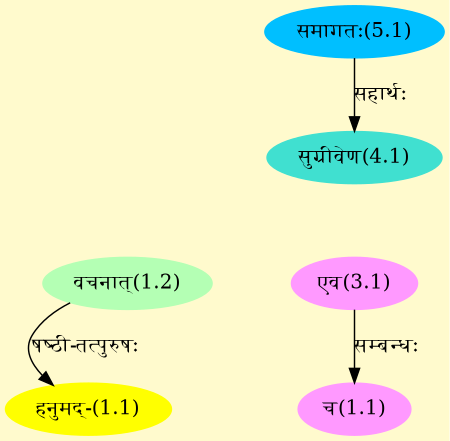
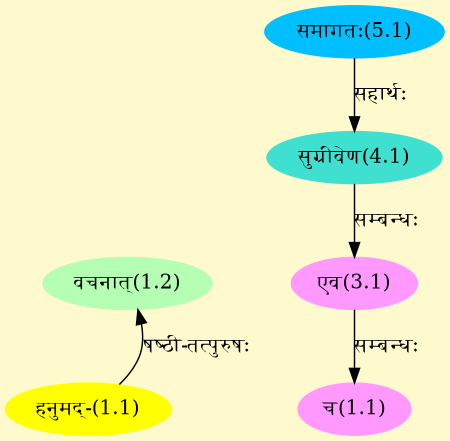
none -> (355, 213)
(34, 333) -> (139, 357)
